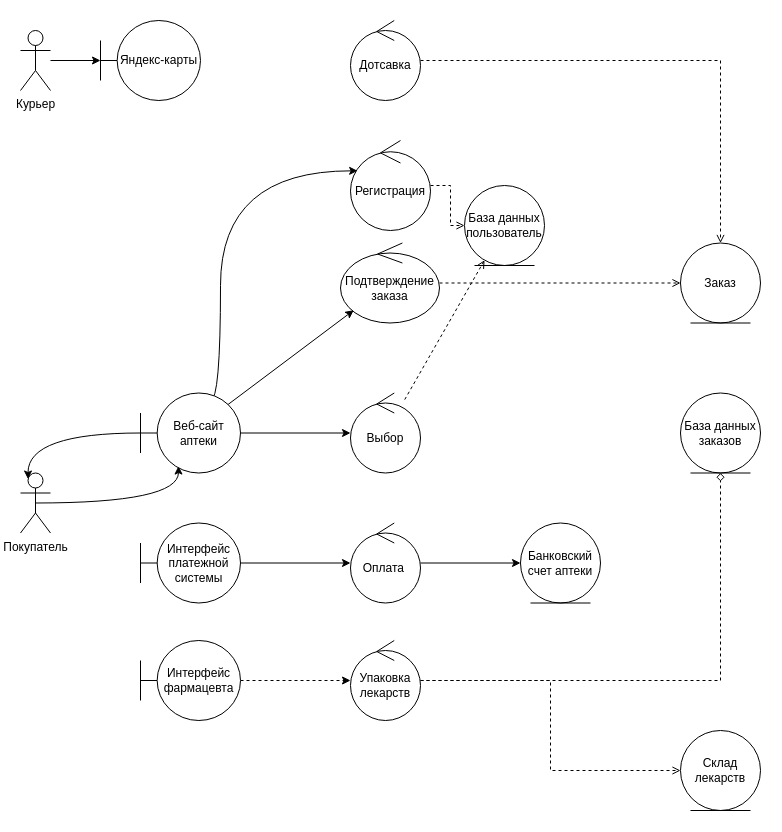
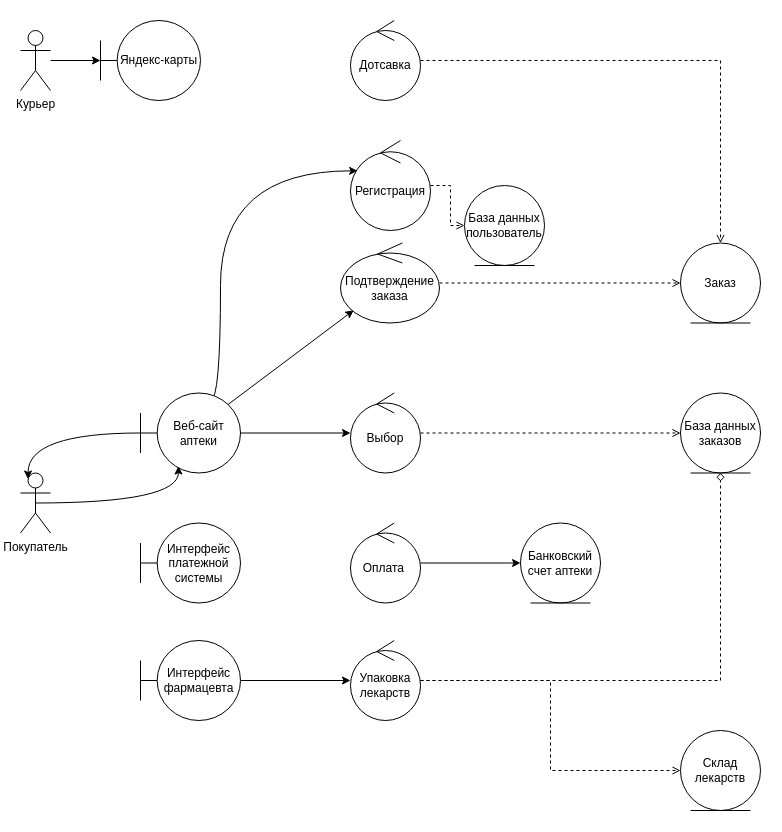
(444, 331) -> (549, 433)
(292, 563) -> none
(293, 681) -> (293, 681)
